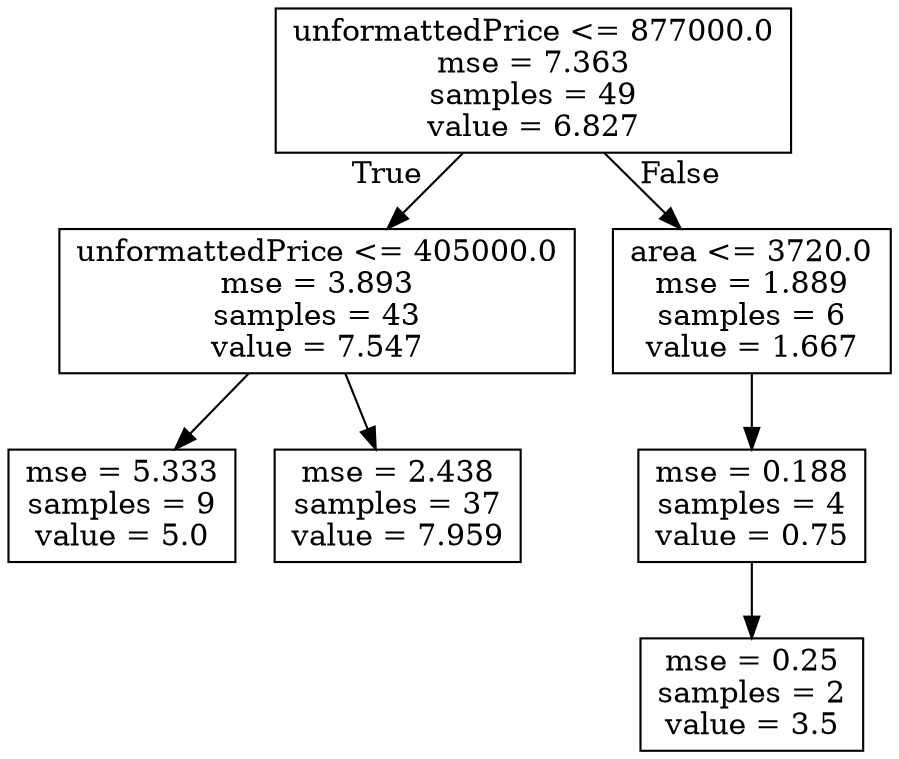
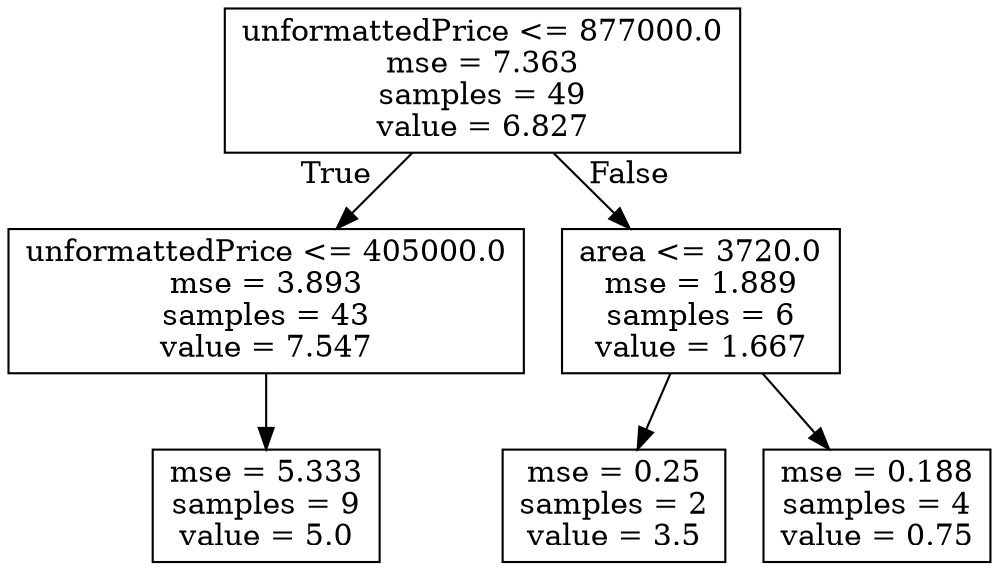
(398, 506) -> none
(752, 589) -> (658, 401)
